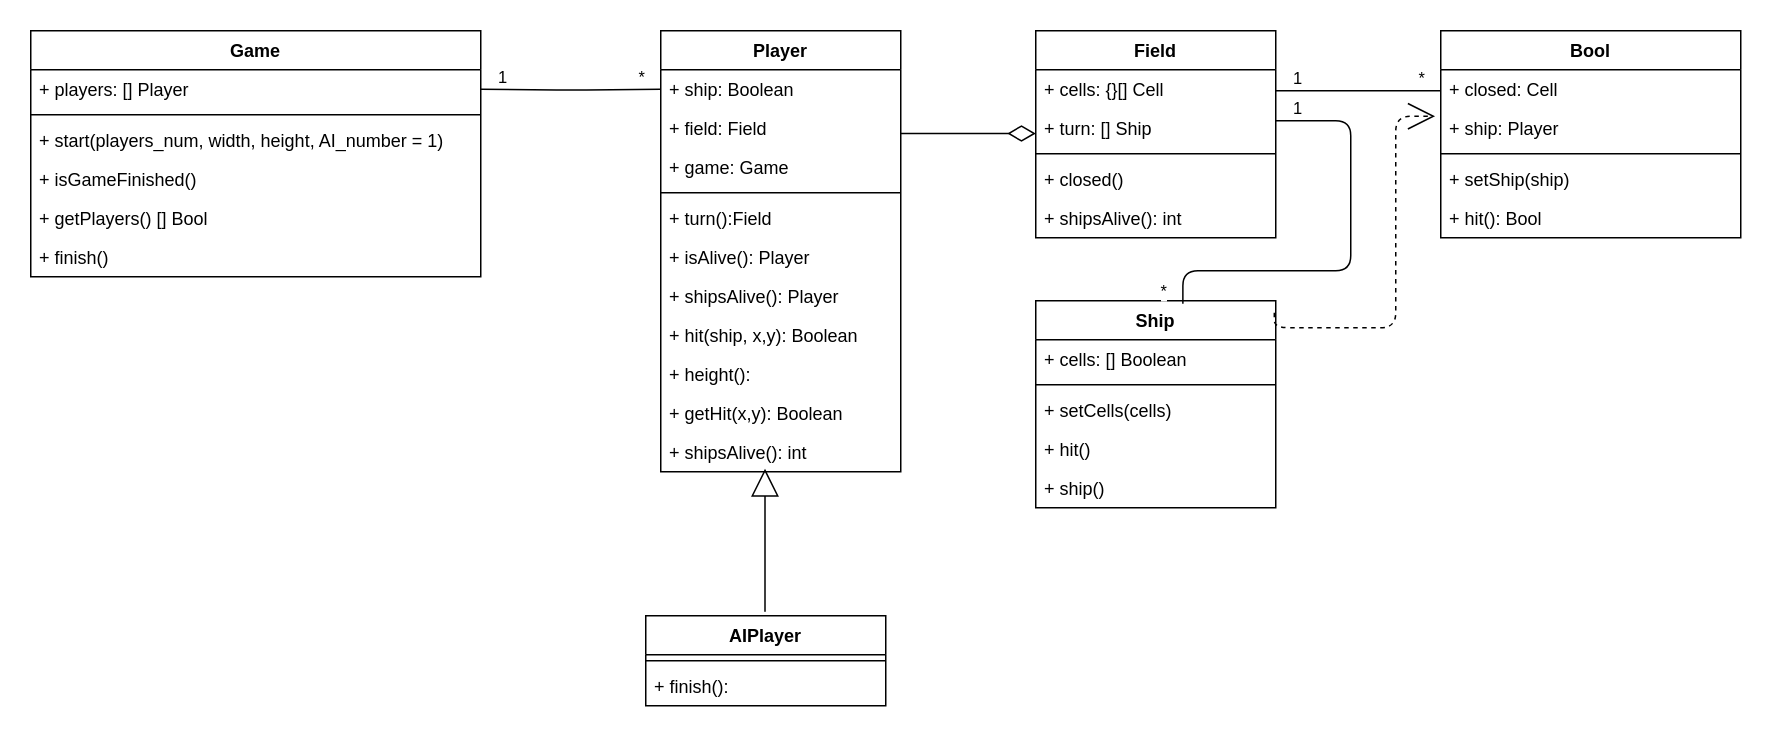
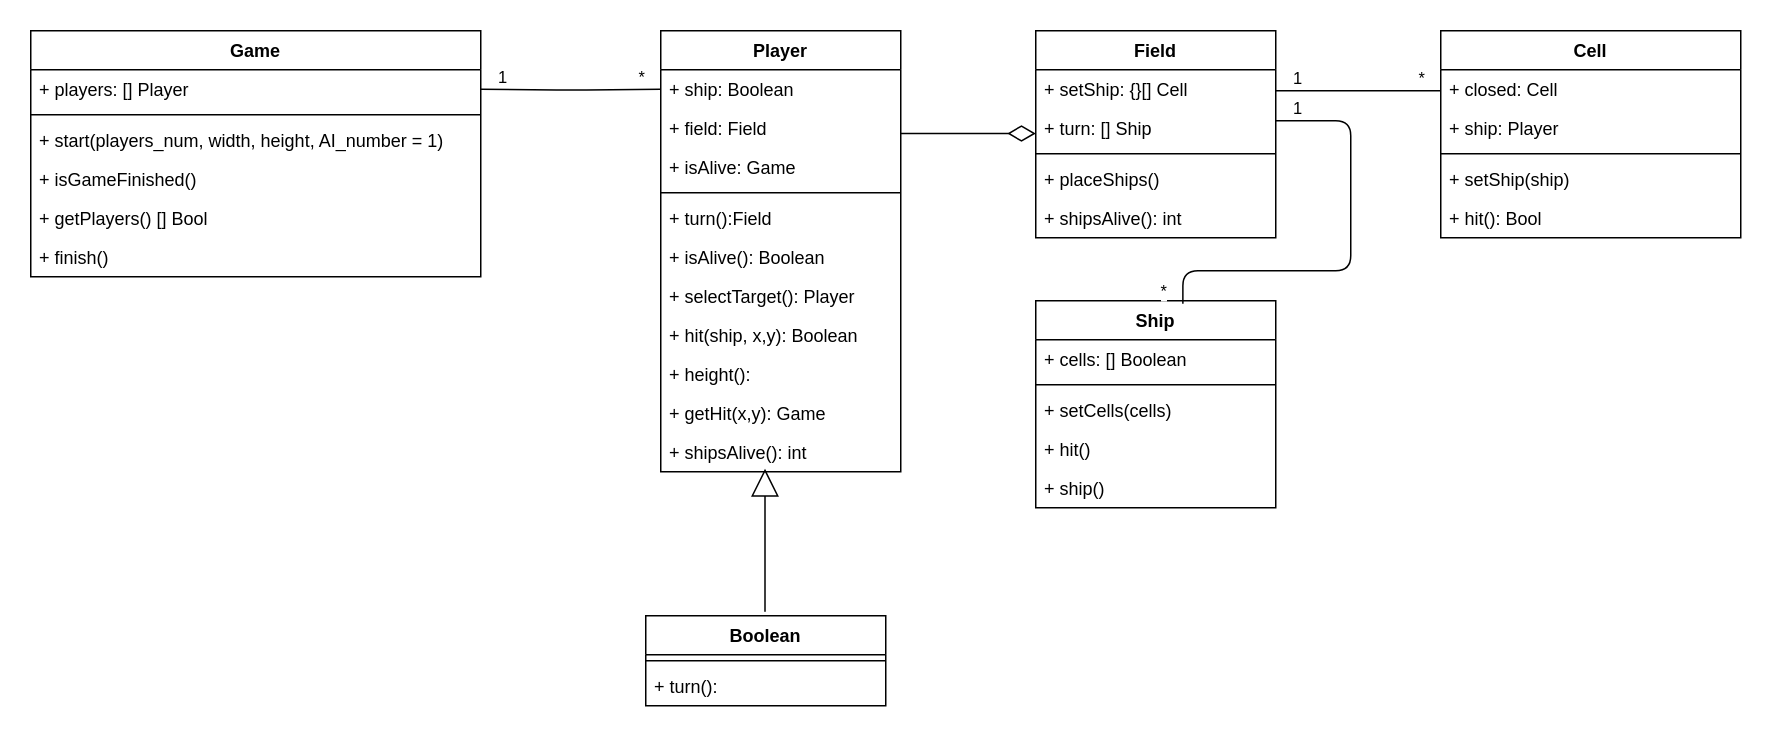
(1590, 51) -> (1590, 51)
(1116, 90) -> (1128, 90)
(722, 168) -> (731, 168)
(1090, 180) -> (1108, 180)
(748, 258) -> (753, 258)
(1396, 269) -> none
(764, 297) -> (778, 297)
(766, 414) -> (753, 414)
(765, 636) -> (765, 636)
(700, 687) -> (695, 687)
